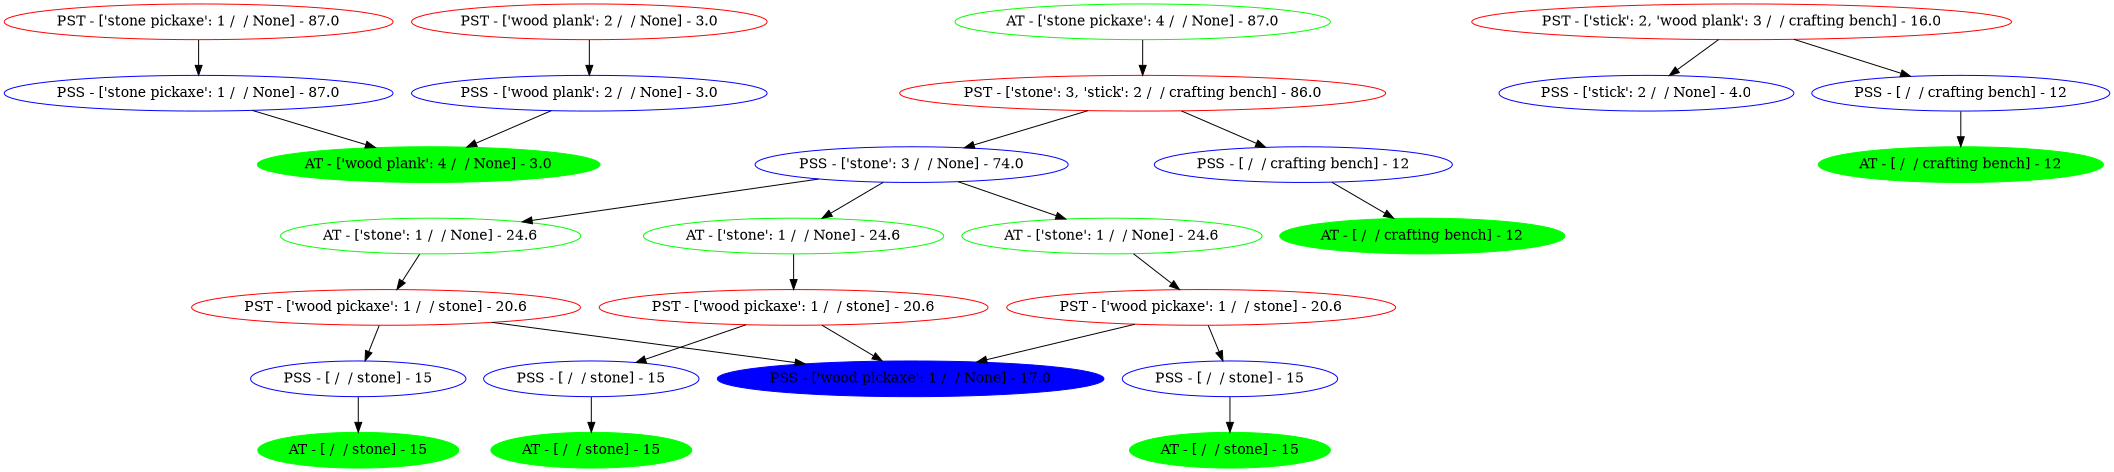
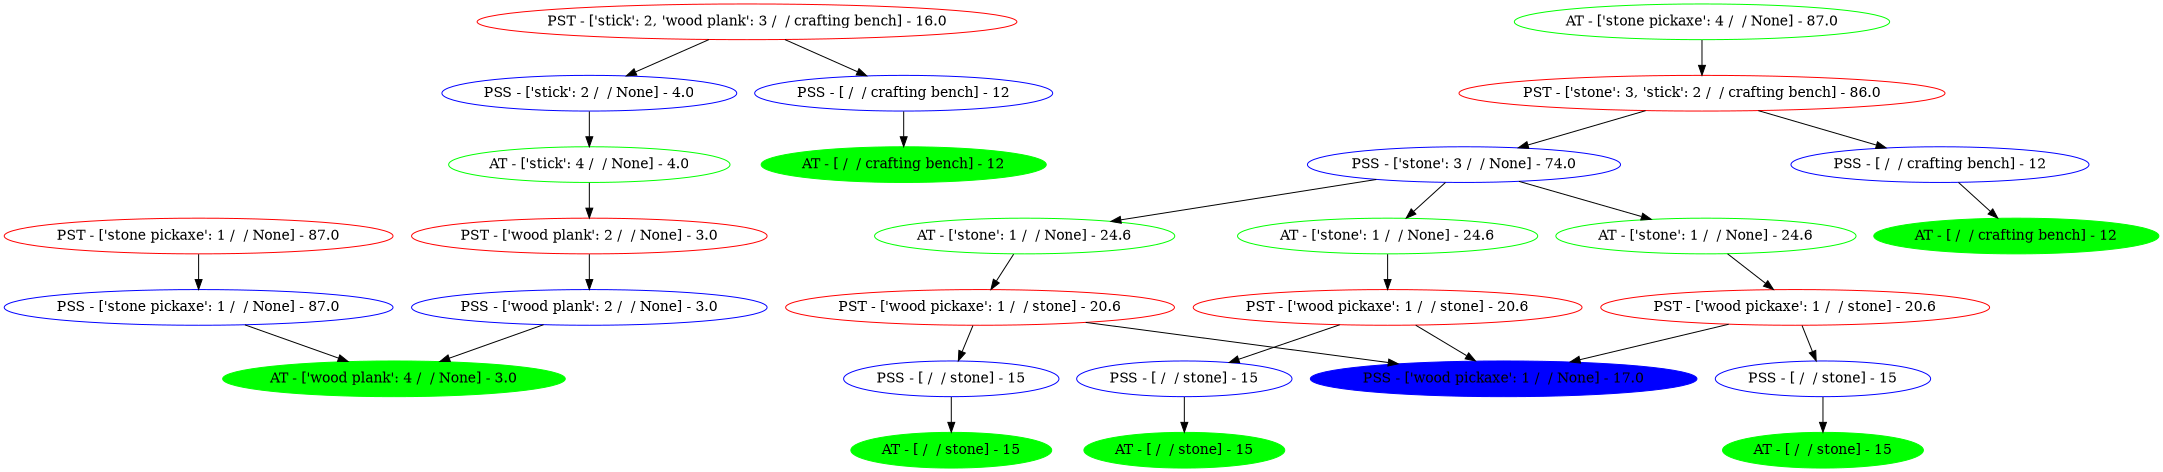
none -> (589, 165)
